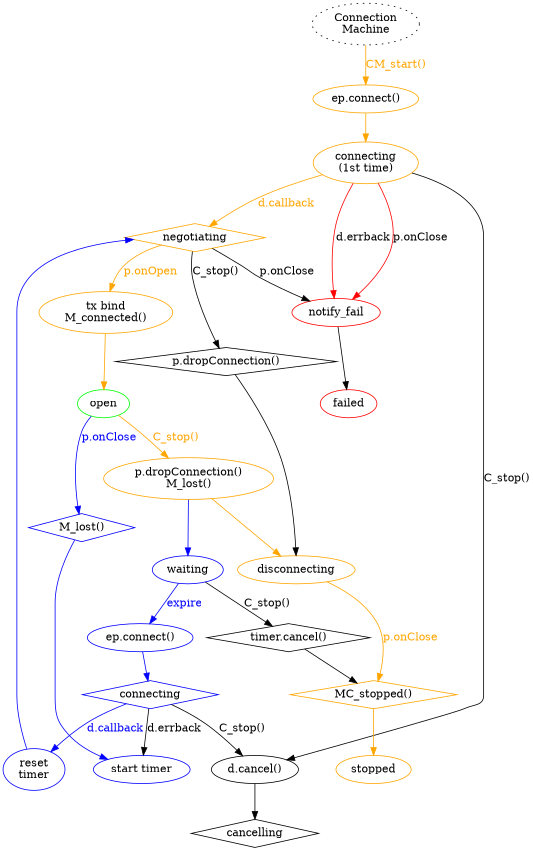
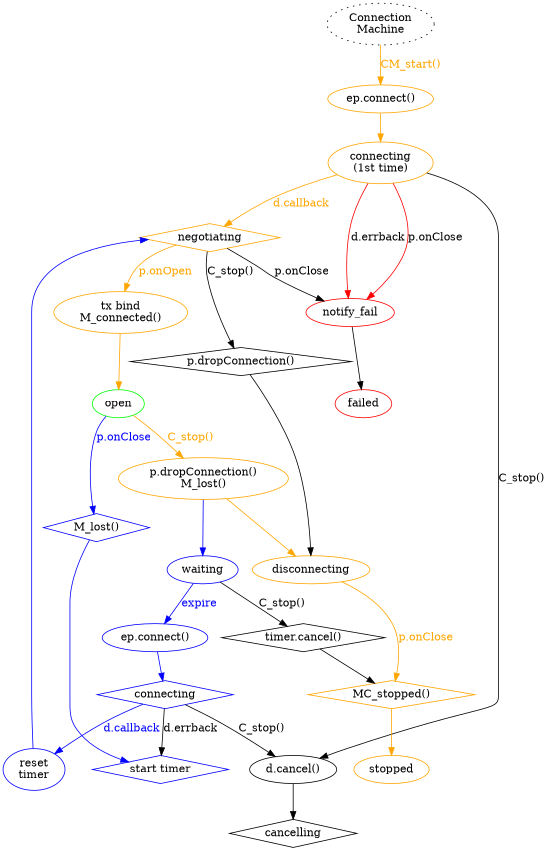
(142, 769) -> (160, 769)
